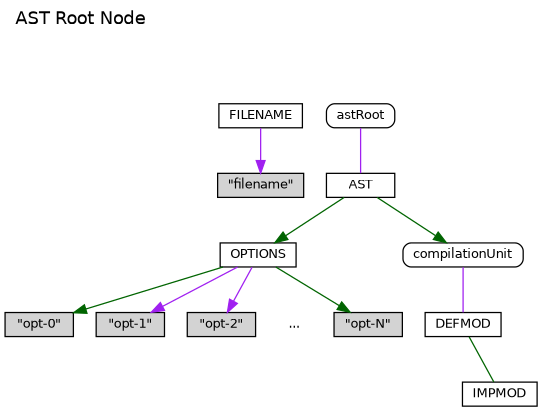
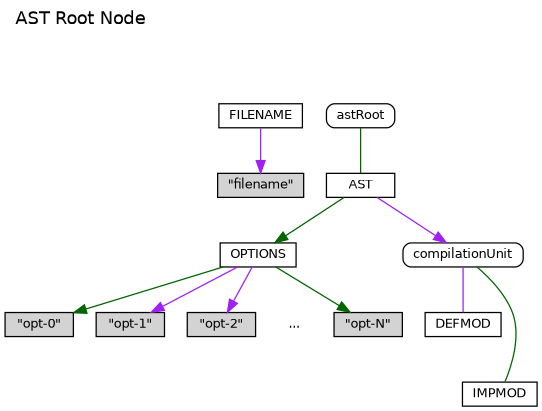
(361, 151) -> (361, 151)
(406, 217) -> (406, 217)
(481, 359) -> (514, 319)
